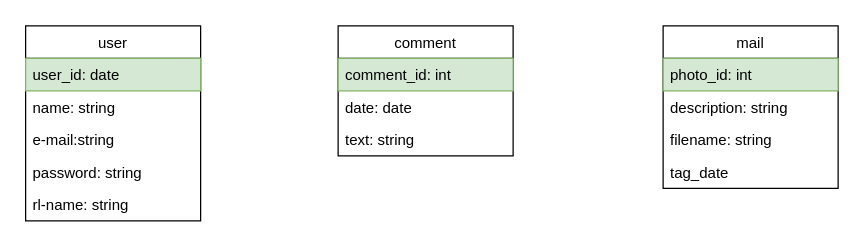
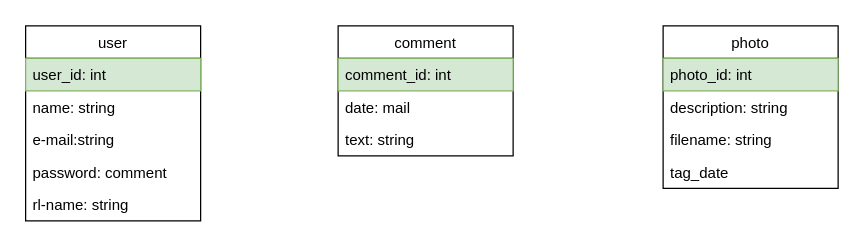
(750, 43) -> (750, 43)
(81, 75) -> (75, 75)
(383, 108) -> (379, 108)
(94, 173) -> (100, 173)
